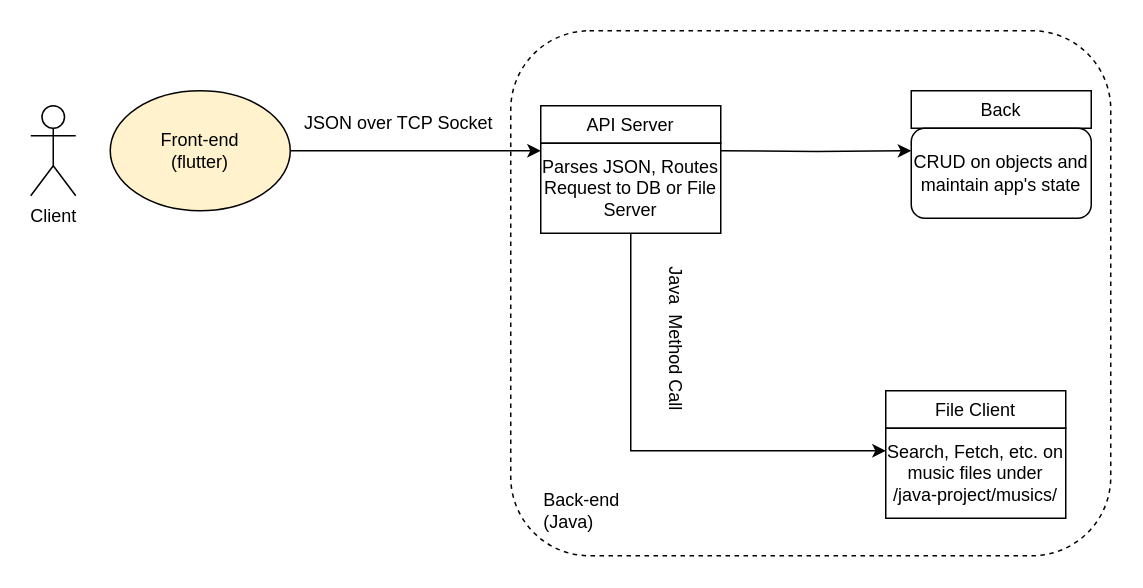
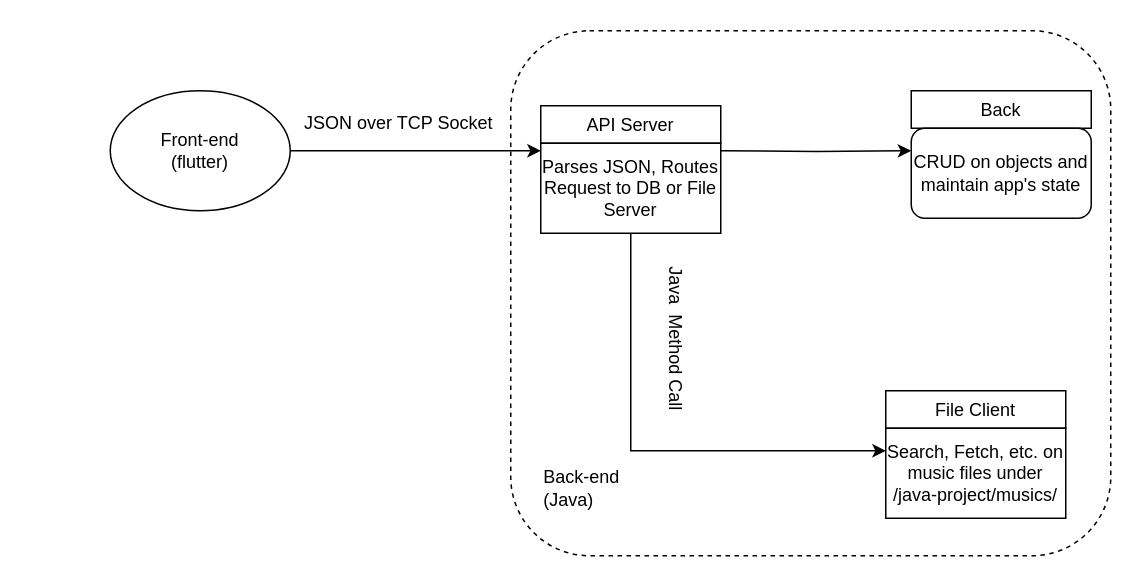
(53, 151) -> none
(200, 151) -> (200, 151)
(581, 511) -> (581, 488)
